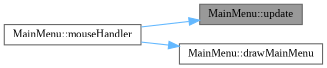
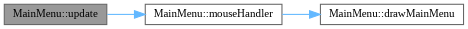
(165, 24) -> (121, 14)
